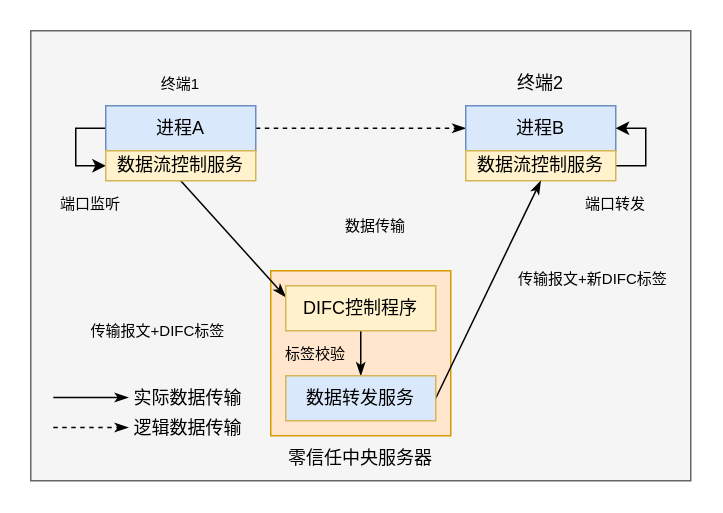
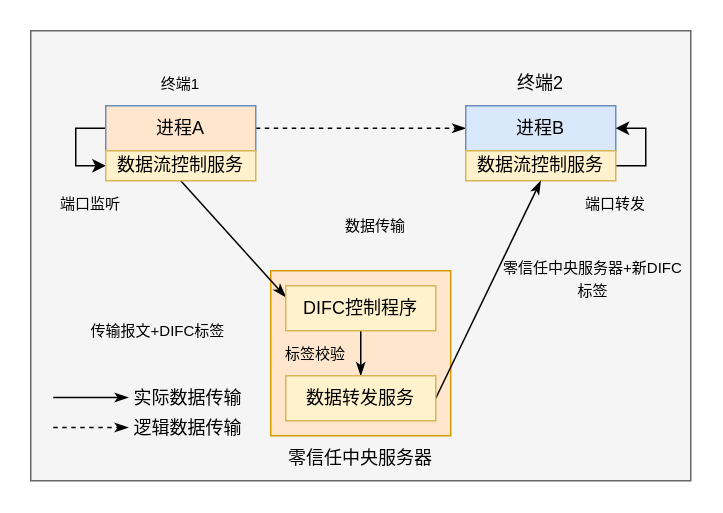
(181, 128) -> (181, 128)
(593, 278) -> (593, 278)
(361, 398) -> (361, 398)
